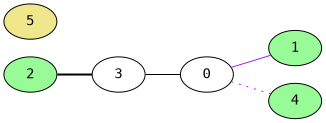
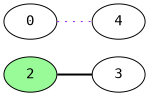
(30, 22) -> none
(295, 48) -> none
(163, 75) -> none
(295, 101) -> (119, 22)
